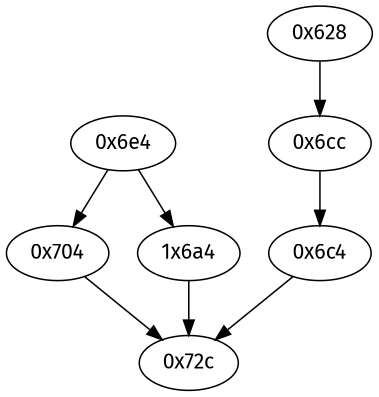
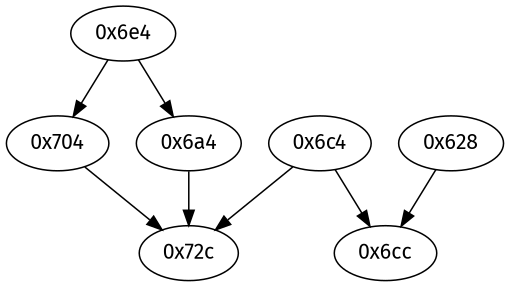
(320, 191) -> (348, 191)
(189, 253) -> (189, 143)
